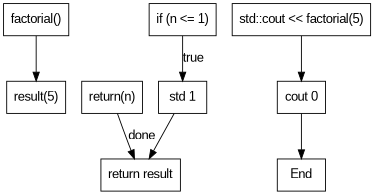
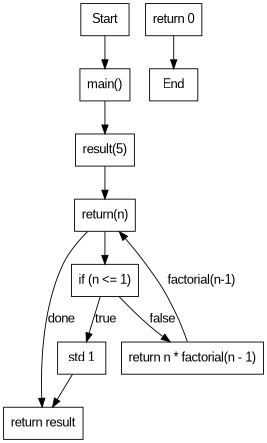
(36, 20) -> (105, 85)
none -> (105, 20)
(301, 20) -> none
(301, 97) -> (174, 20)
none -> (105, 178)
none -> (105, 243)
none -> (192, 358)
